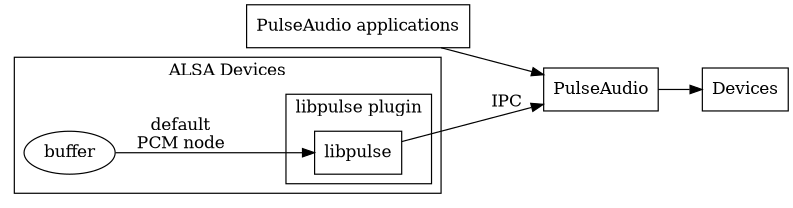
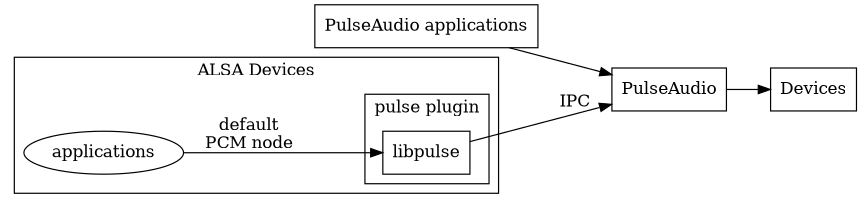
(359, 108) -> (427, 108)
(70, 153) -> (104, 153)
